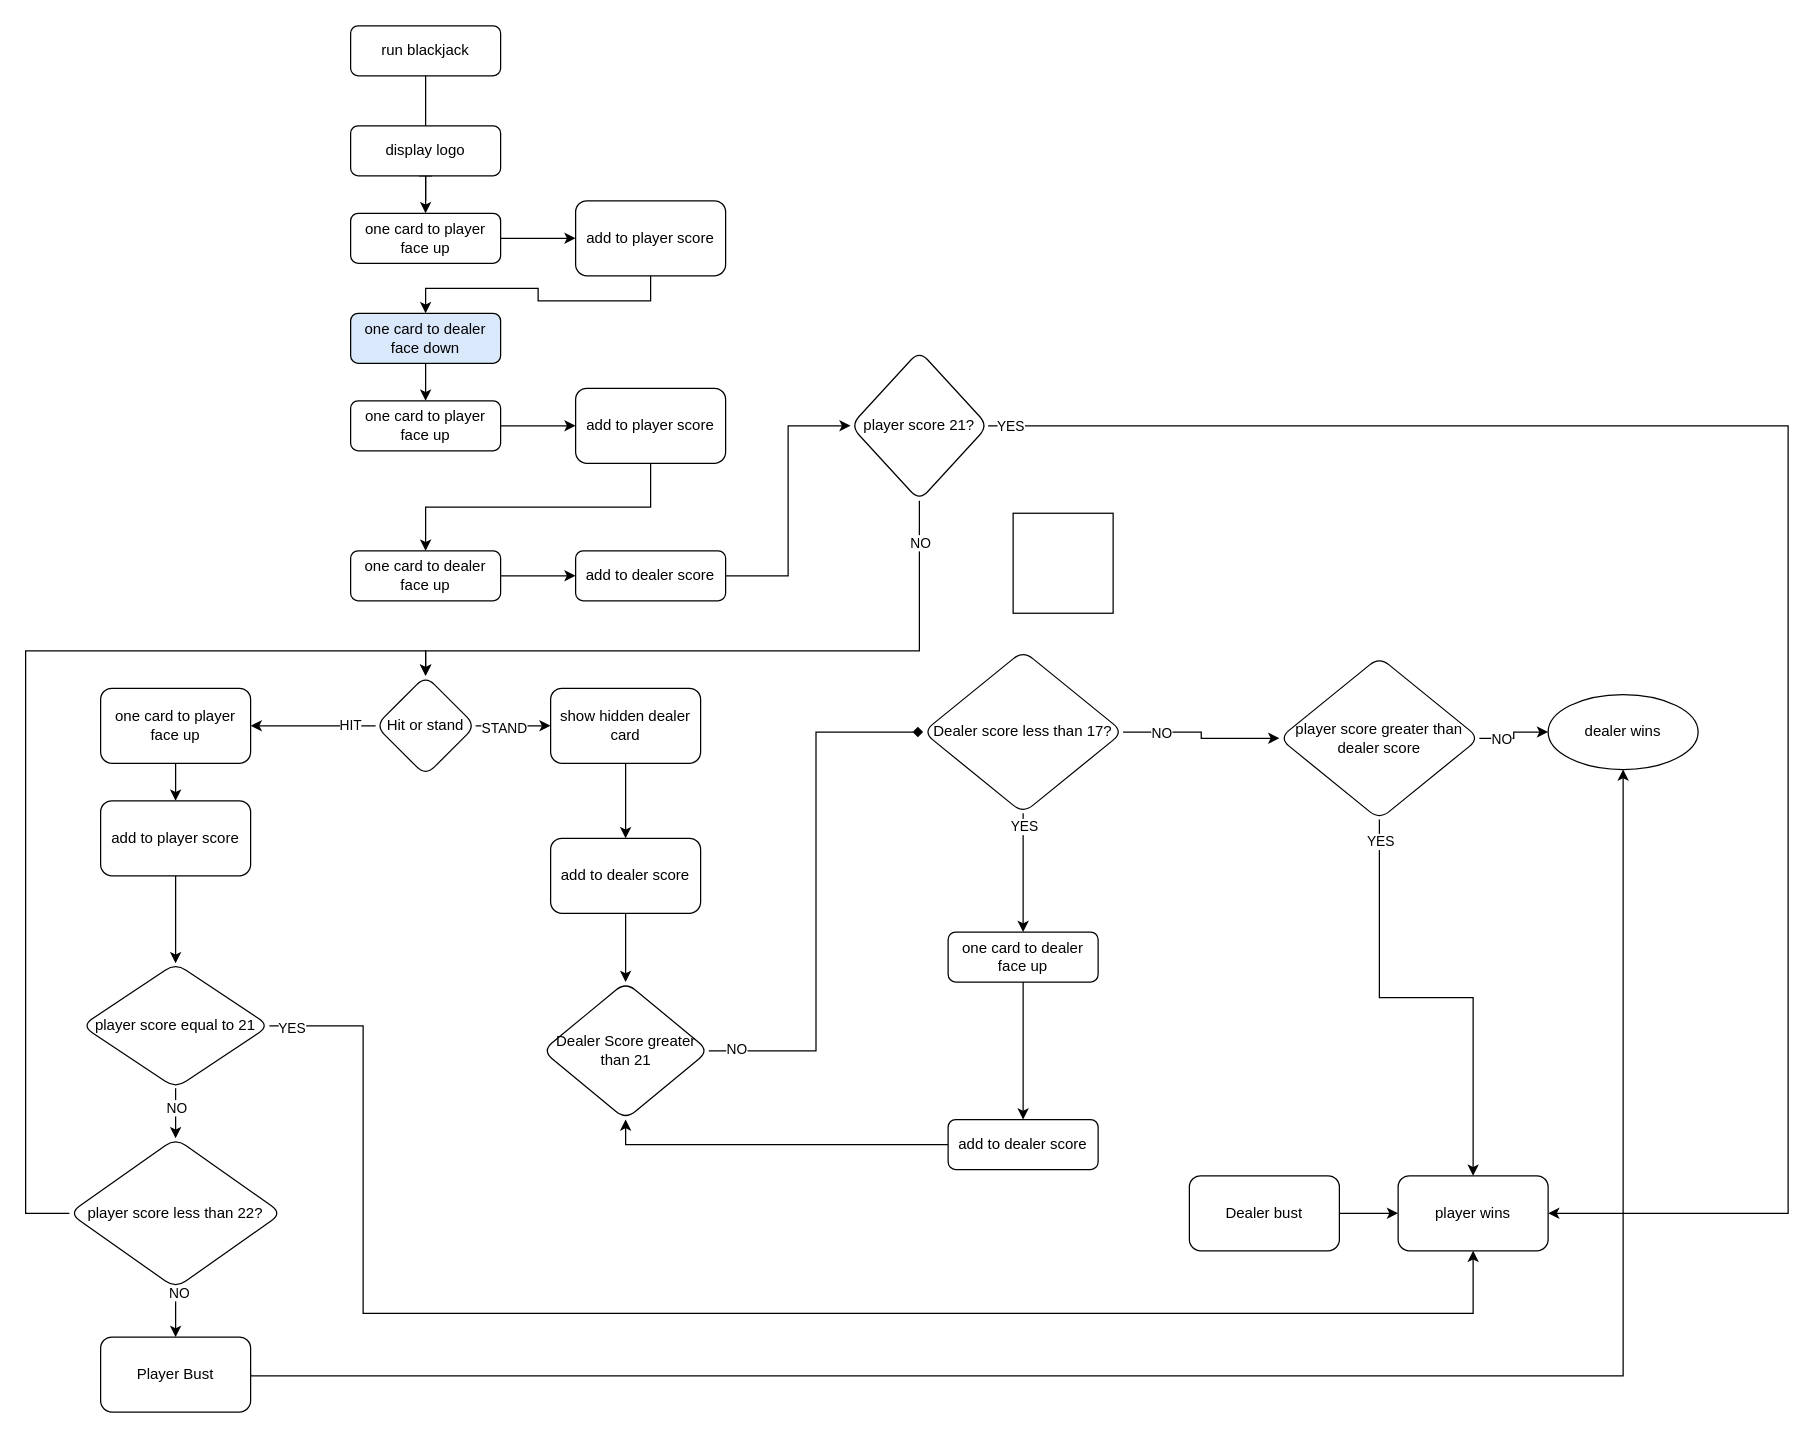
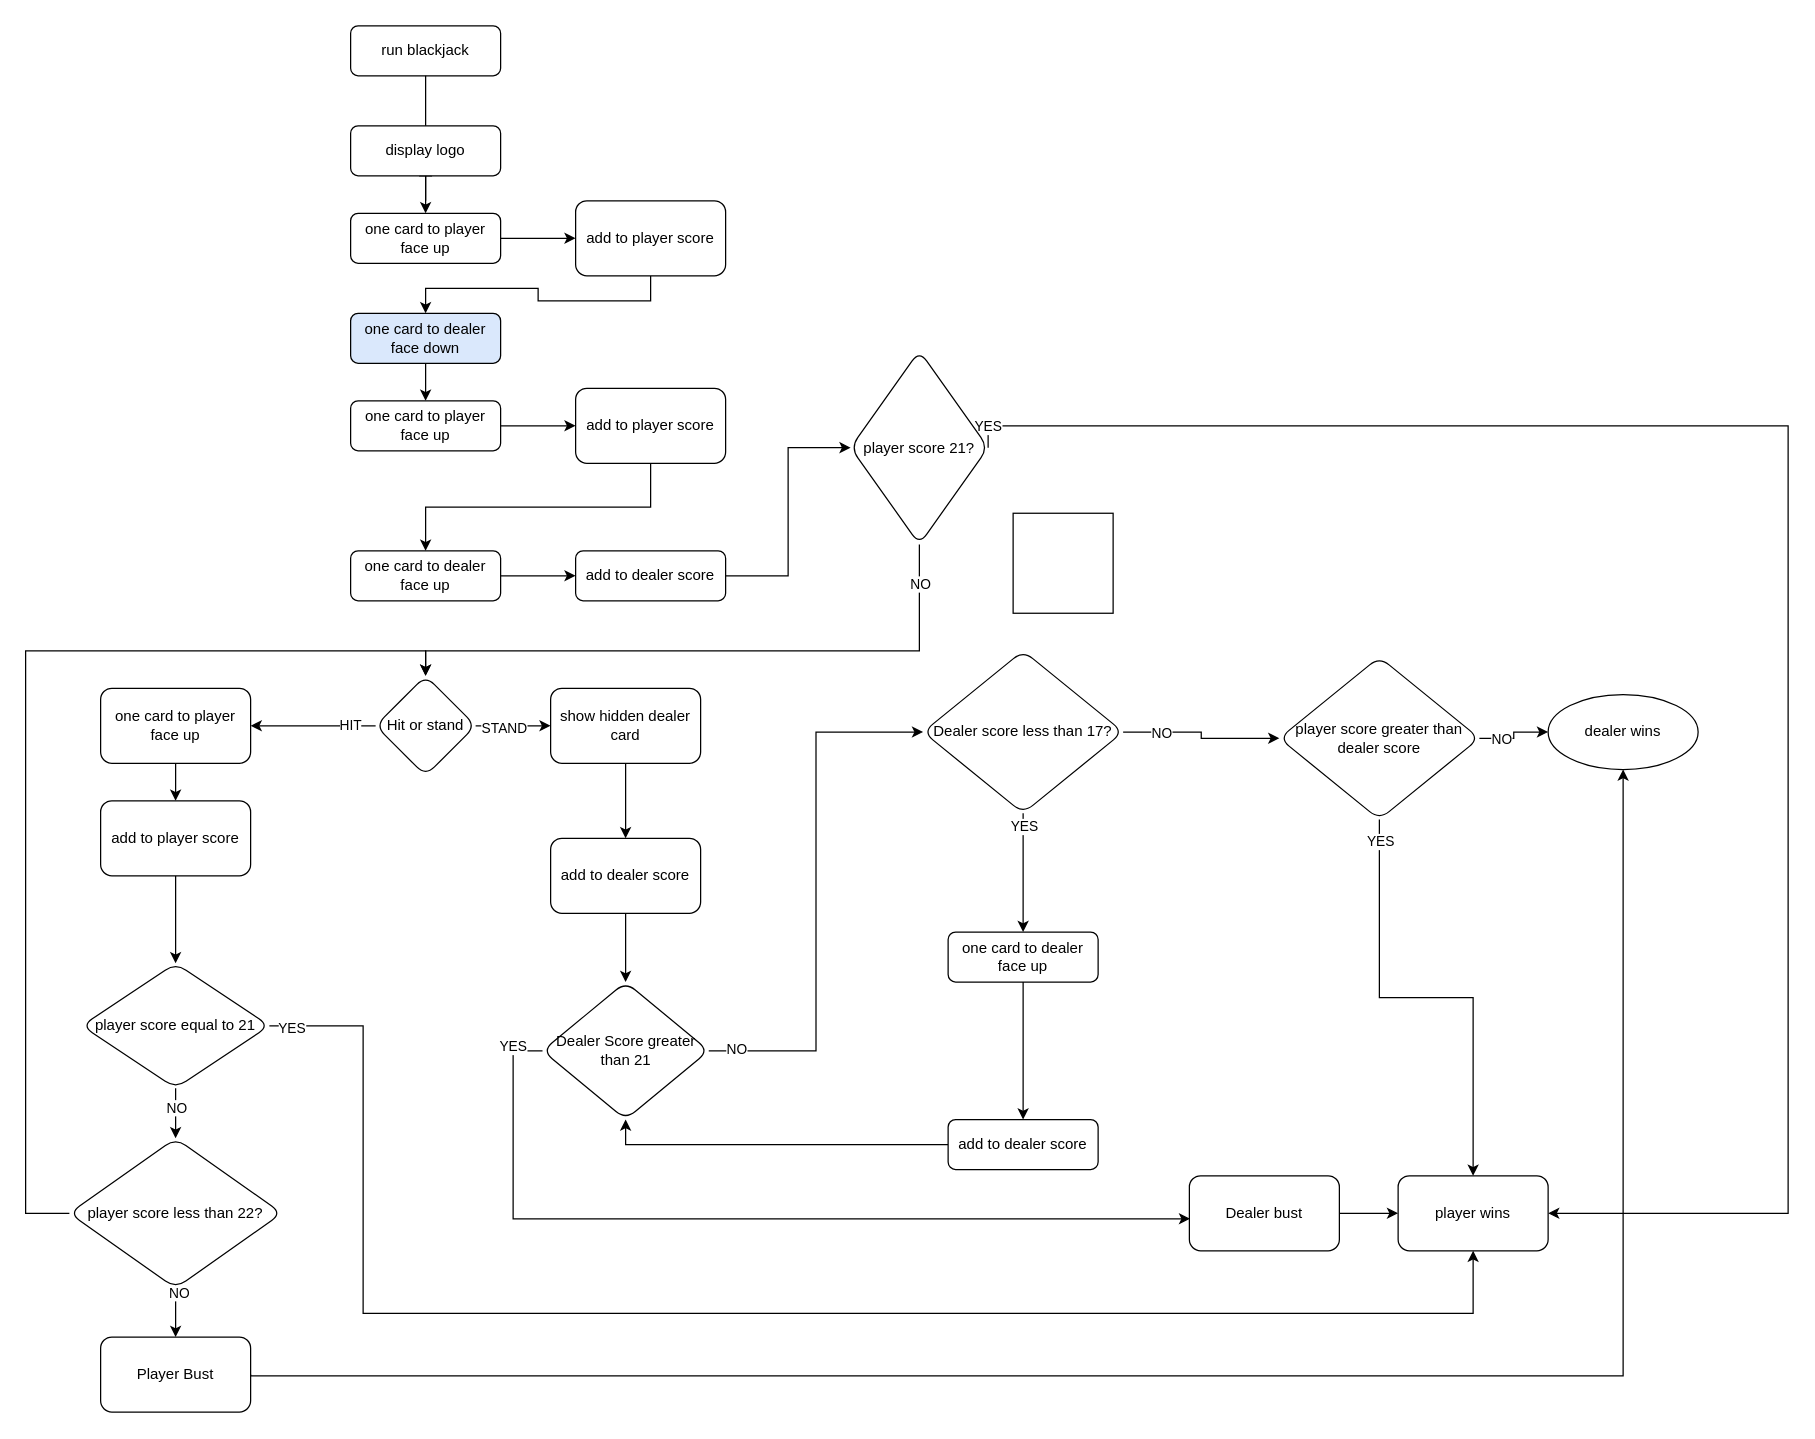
(919, 426) -> (919, 448)
(912, 732) -> (913, 732)
none -> (749, 1219)
